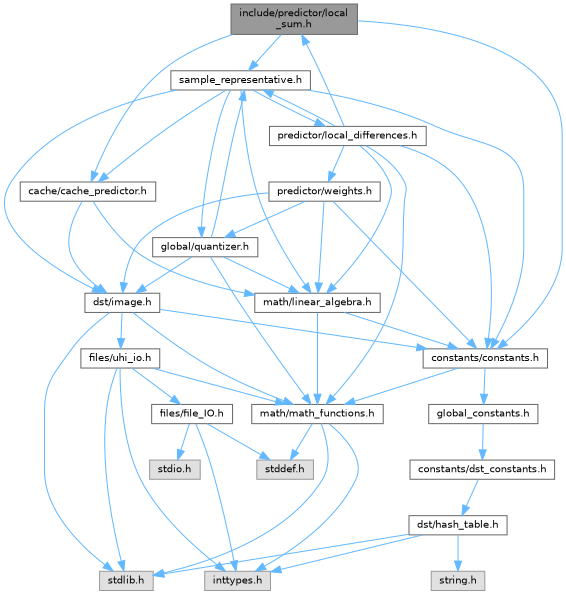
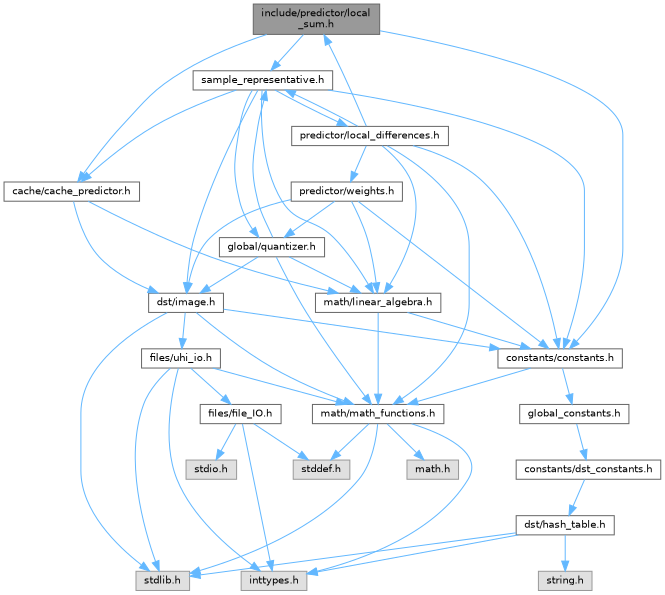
none -> (433, 470)
